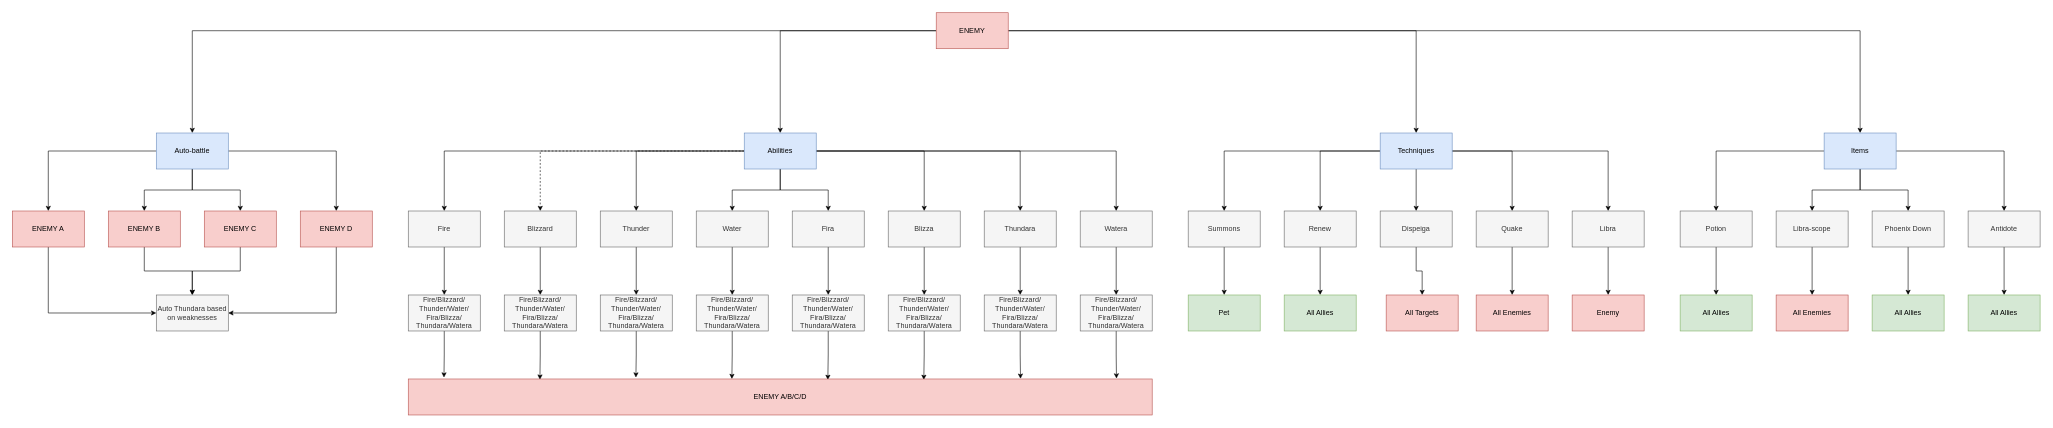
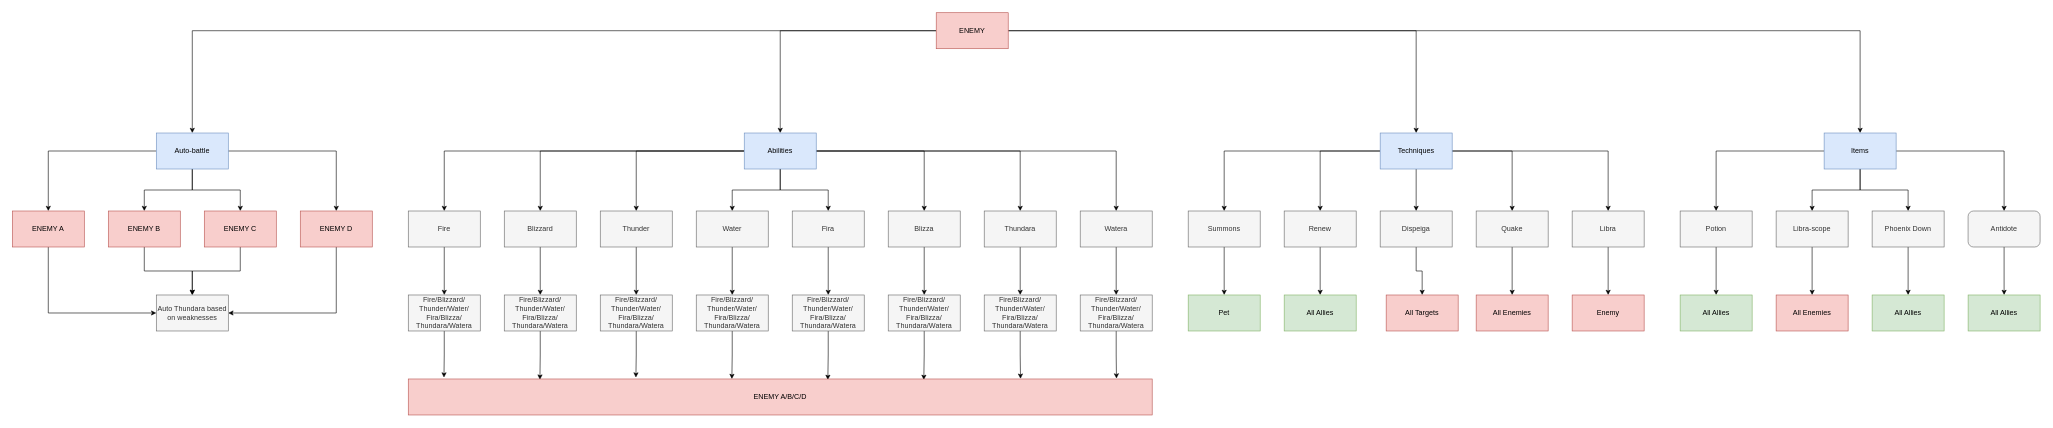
(540, 179) -> (540, 179)
(2004, 229) -> (2004, 229)
